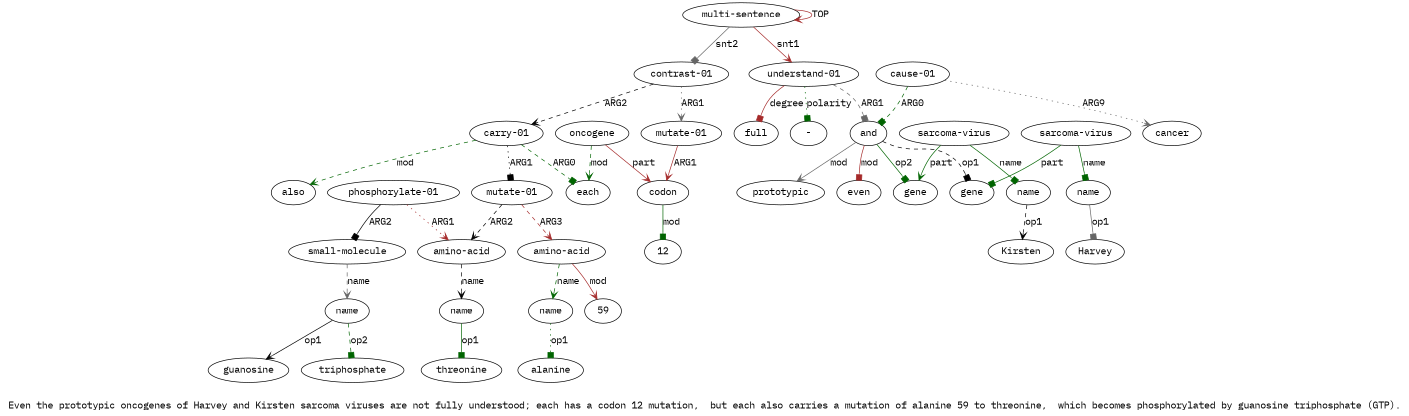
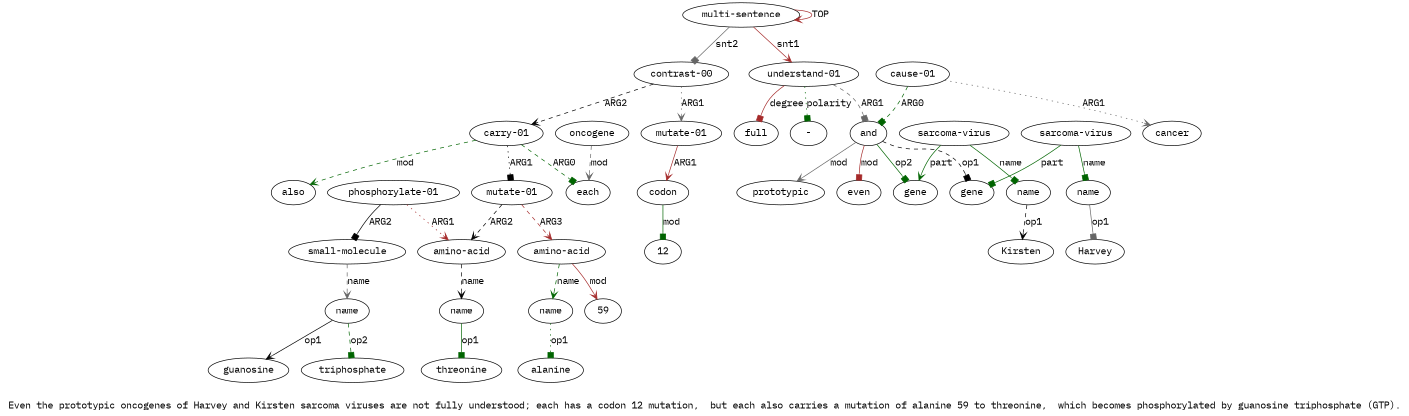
(681, 74) -> (681, 74)
(1094, 104) -> (1094, 104)
(590, 160) -> (590, 160)
(625, 161) -> none
